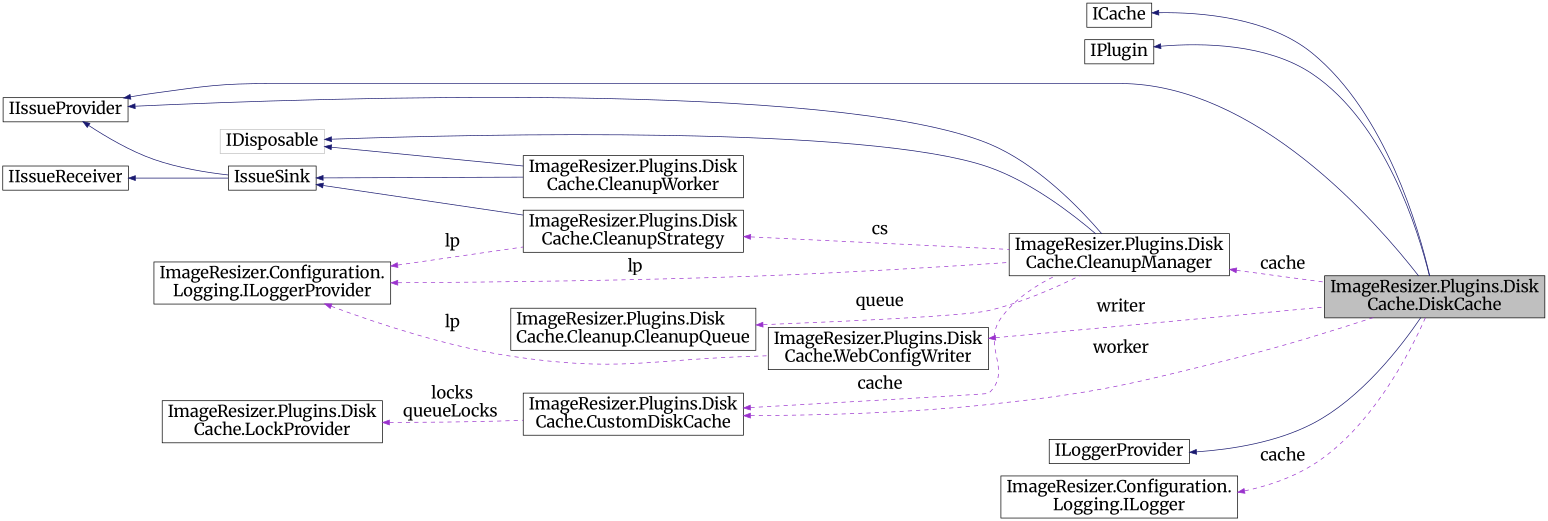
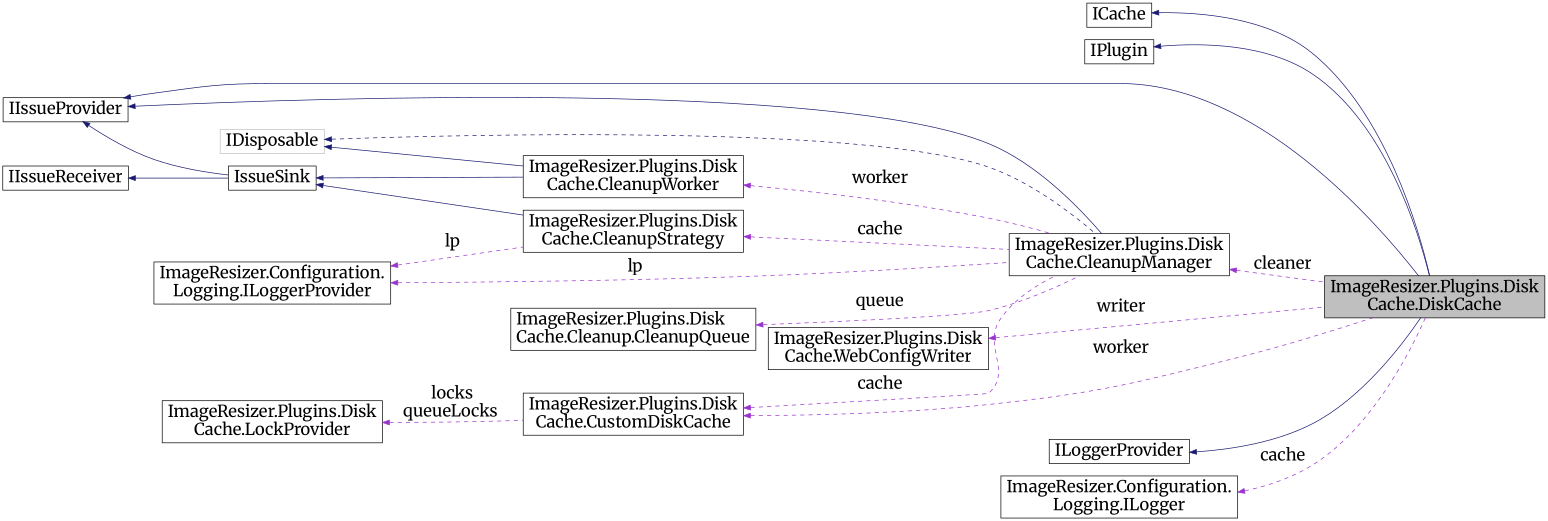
(725, 137) -> (725, 137)
none -> (903, 204)
(878, 230) -> (878, 230)
(1281, 264) -> (1281, 264)
(546, 361) -> none
